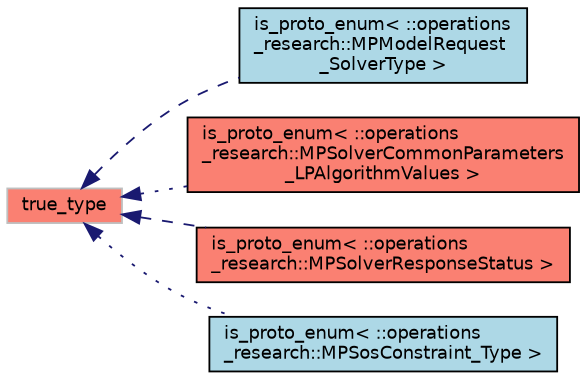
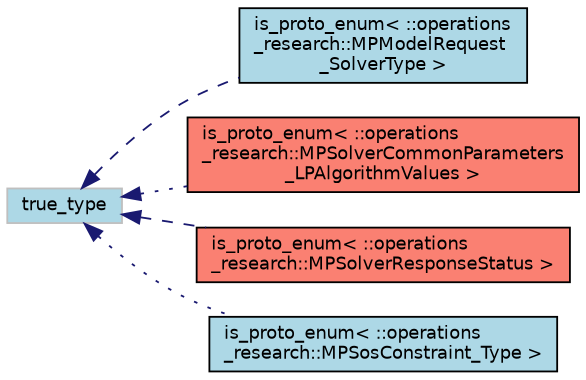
(65, 206) -> (65, 206)
